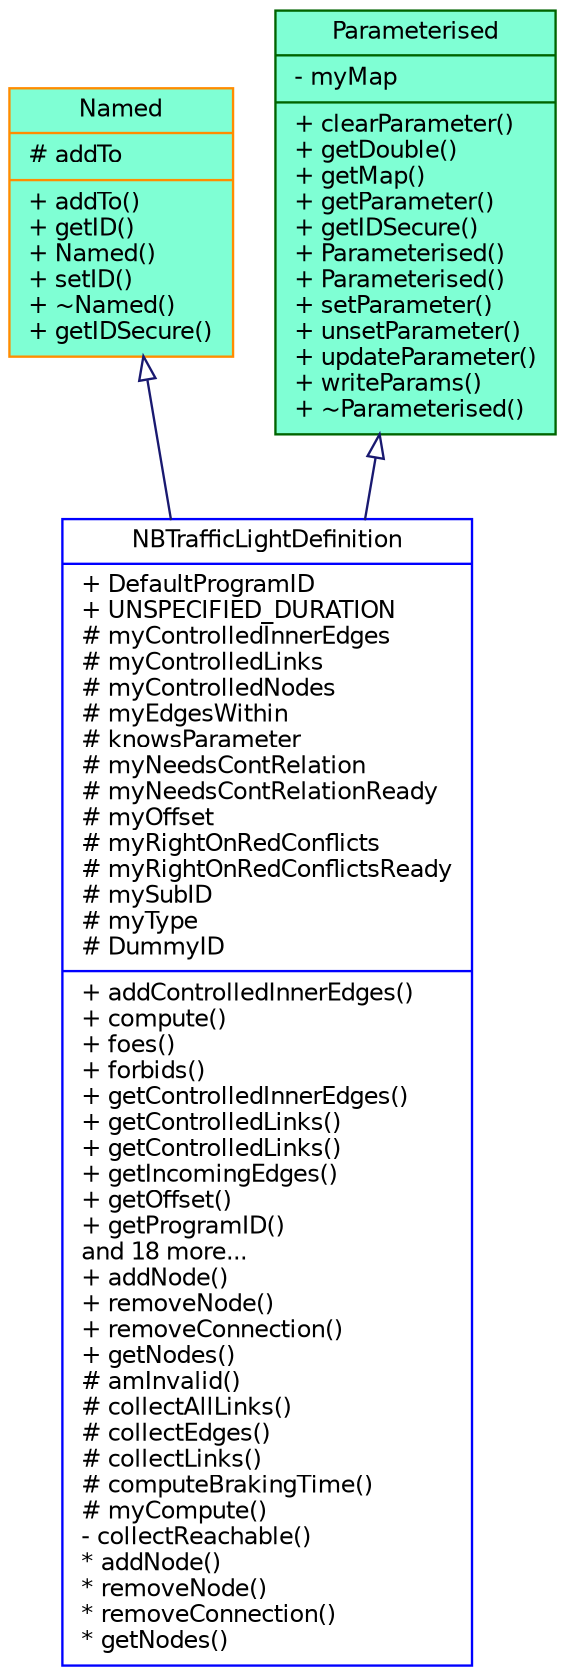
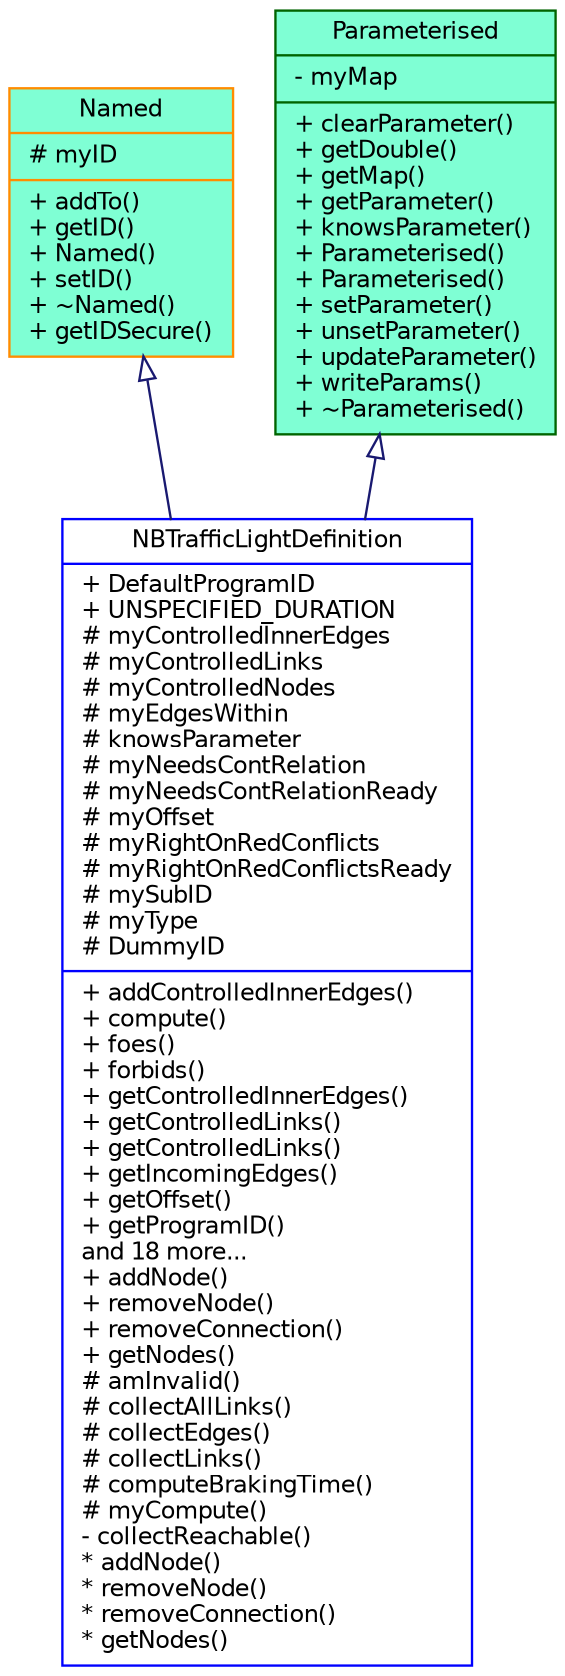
(75, 155) -> (73, 155)
(387, 228) -> (413, 228)
